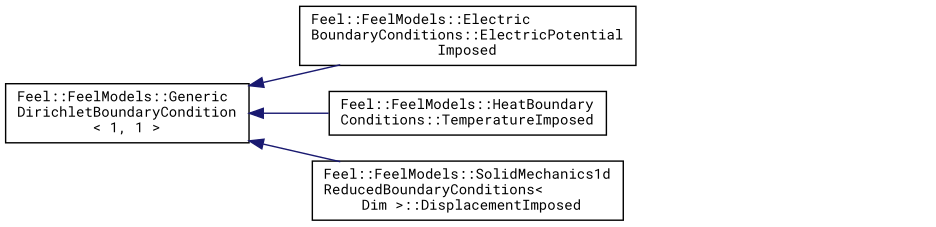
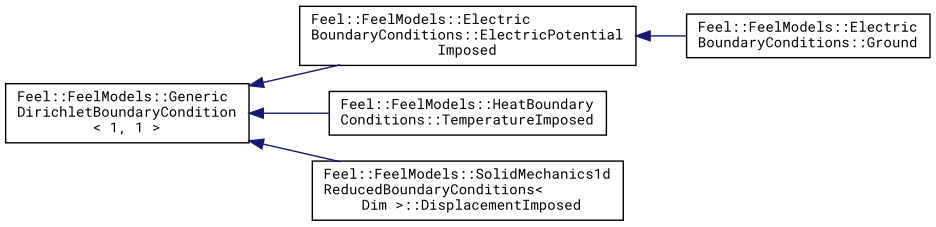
none -> (808, 36)
